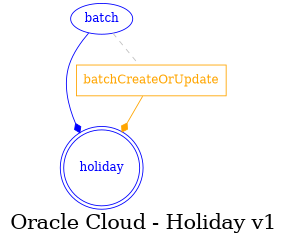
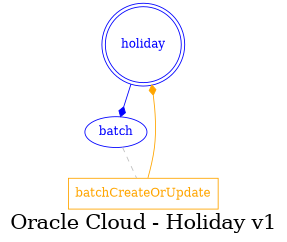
(67, 76) -> (127, 95)
